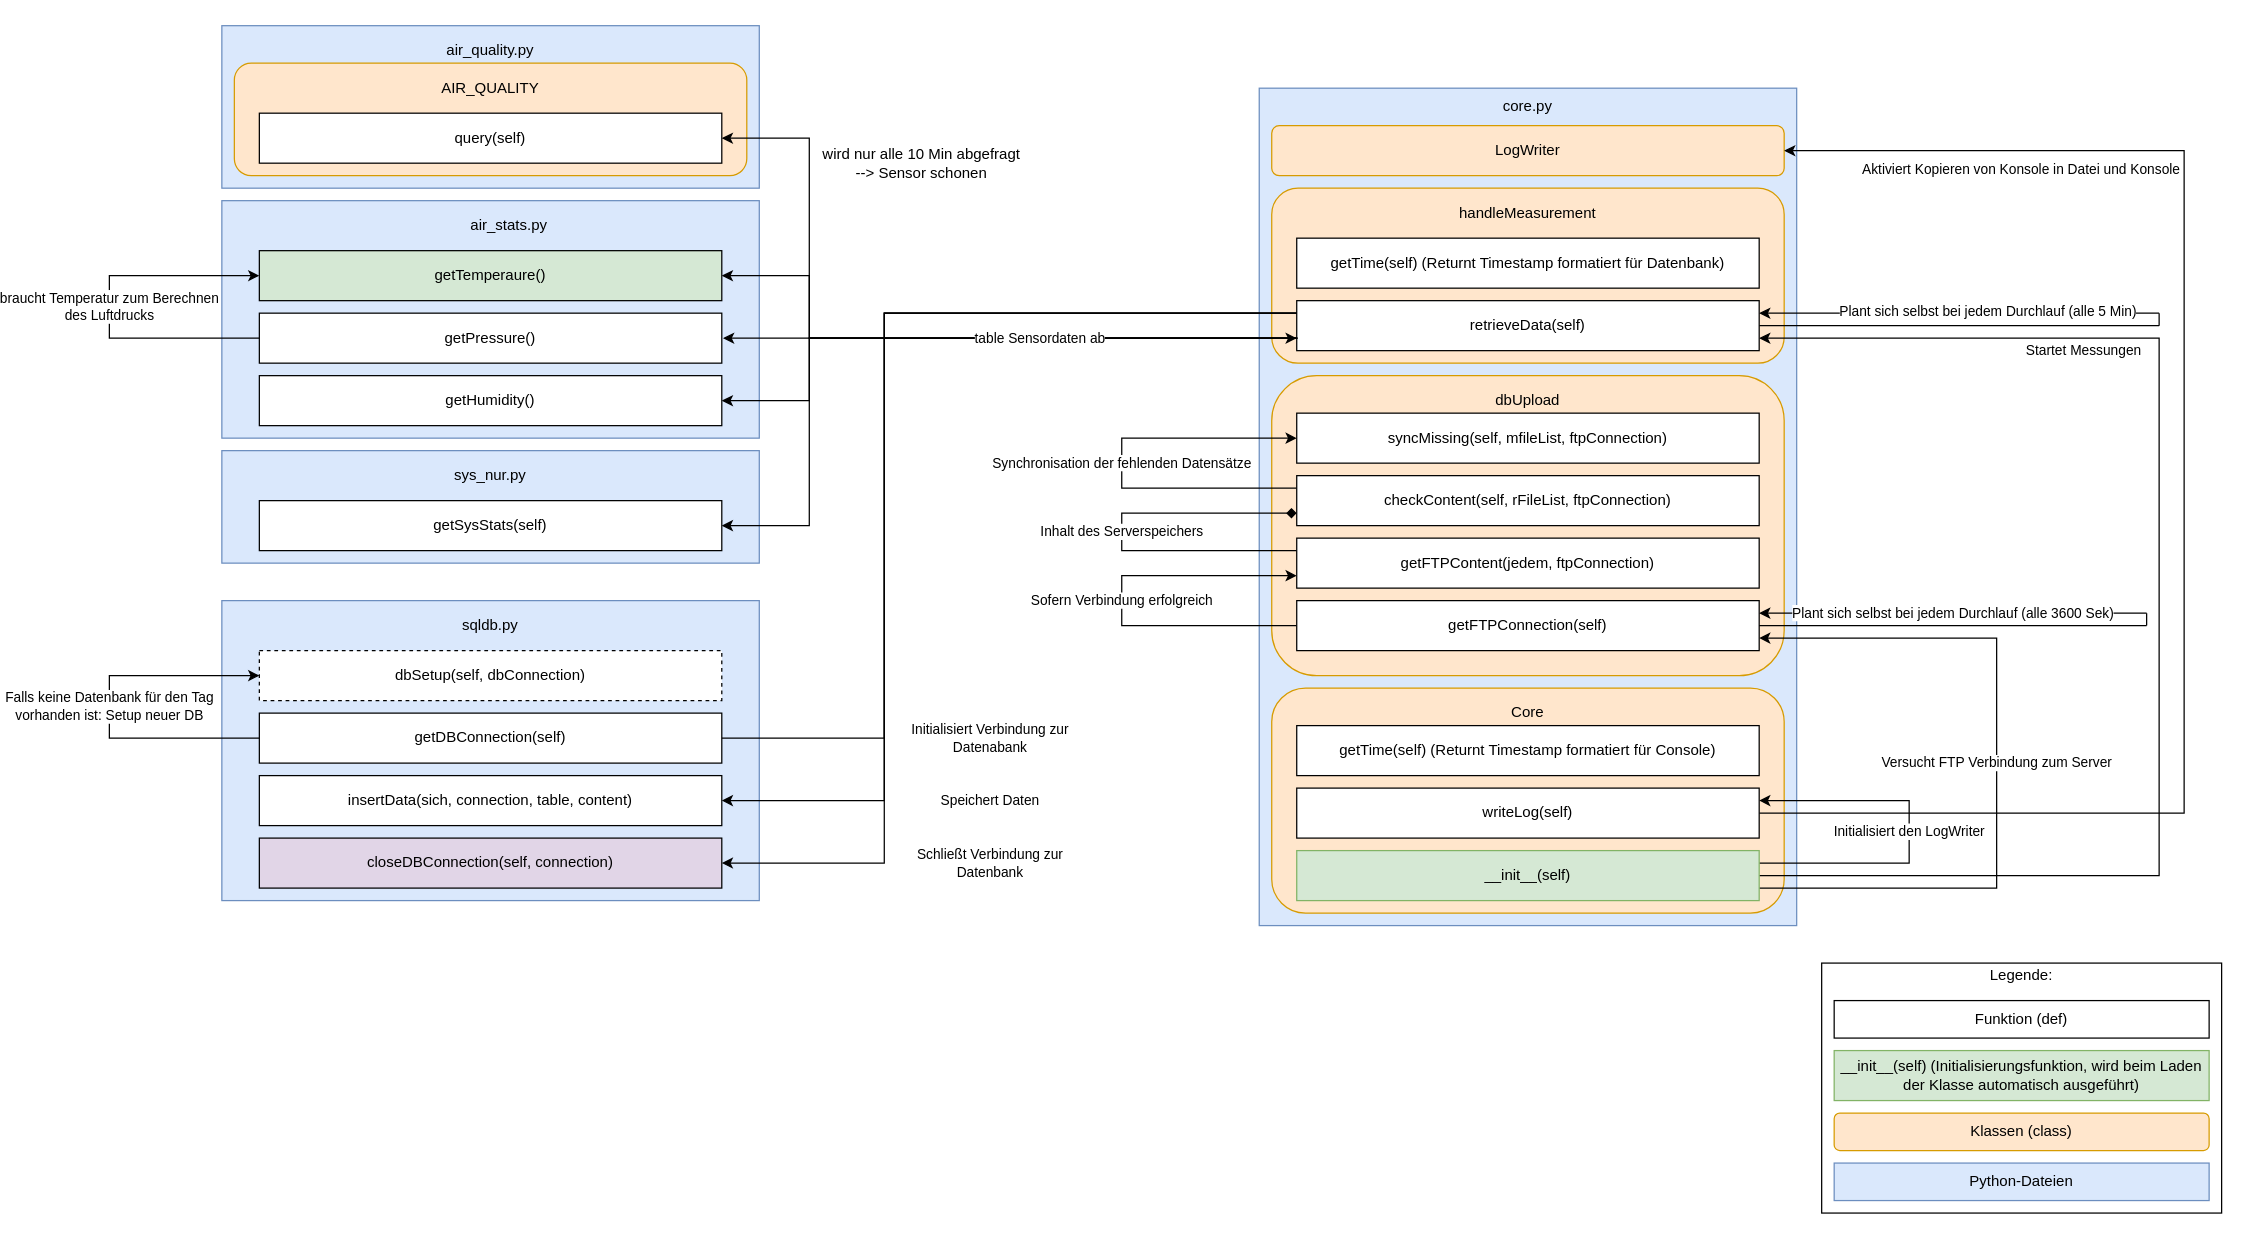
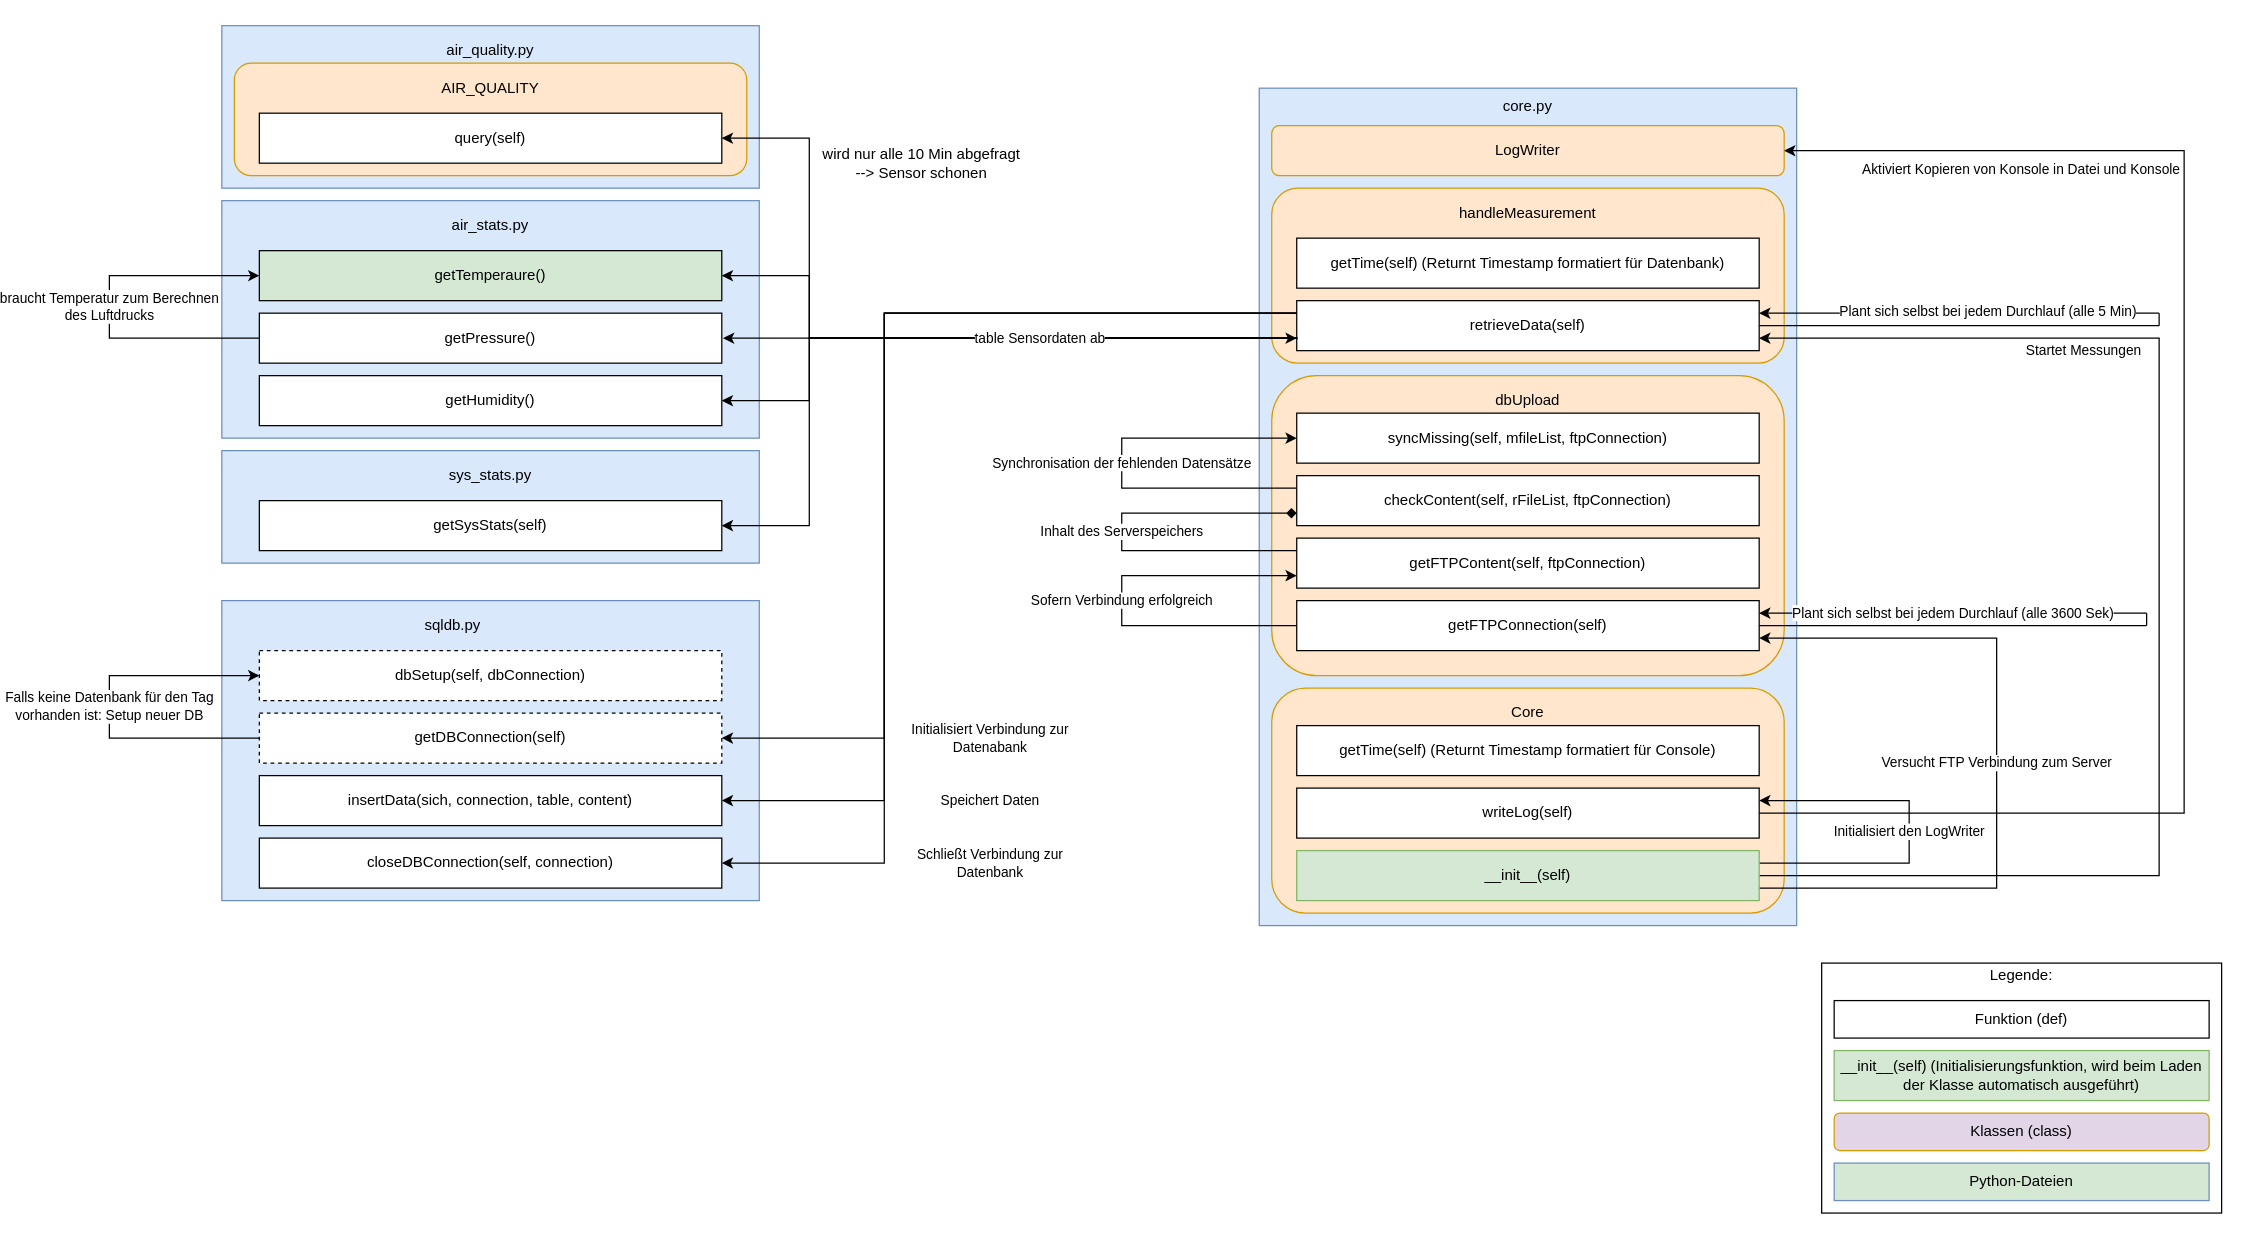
(509, 226) -> (491, 226)
(491, 476) -> (491, 476)
(1528, 563) -> (1528, 563)
(491, 626) -> (453, 626)
(491, 738) -> (491, 738)
(728, 738) -> (732, 738)
(491, 863) -> (491, 863)
(2022, 1132) -> (2022, 1132)
(2022, 1182) -> (2022, 1182)
